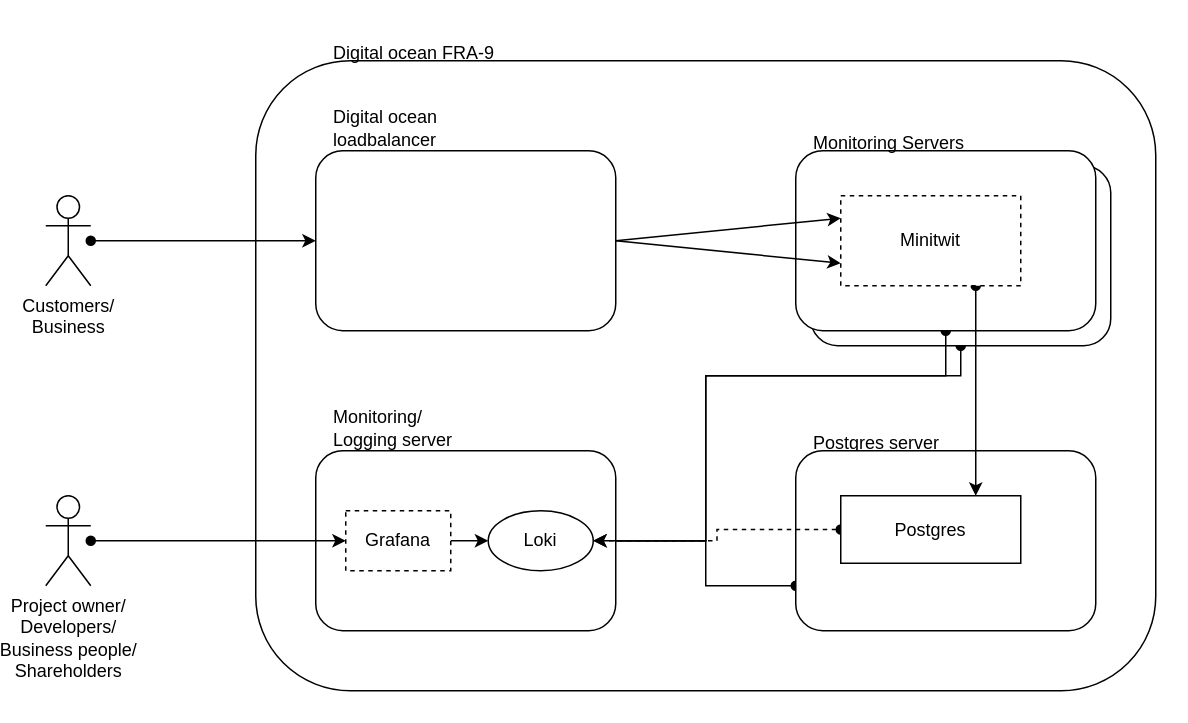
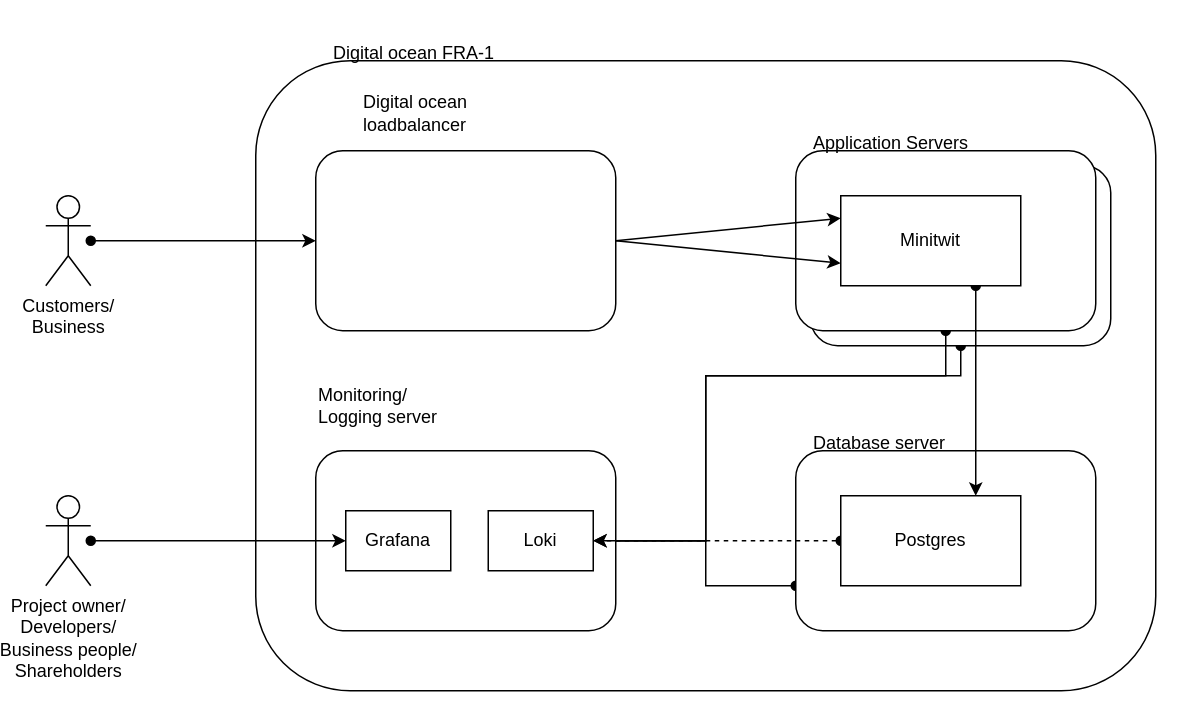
(415, 53) -> (415, 53)
(413, 128) -> (443, 113)
(895, 143) -> (895, 143)
(931, 241) -> (931, 241)
(413, 428) -> (398, 406)
(887, 443) -> (887, 443)
(931, 530) -> (931, 541)
(398, 541) -> (398, 541)
(464, 541) -> none
(541, 541) -> (541, 541)
